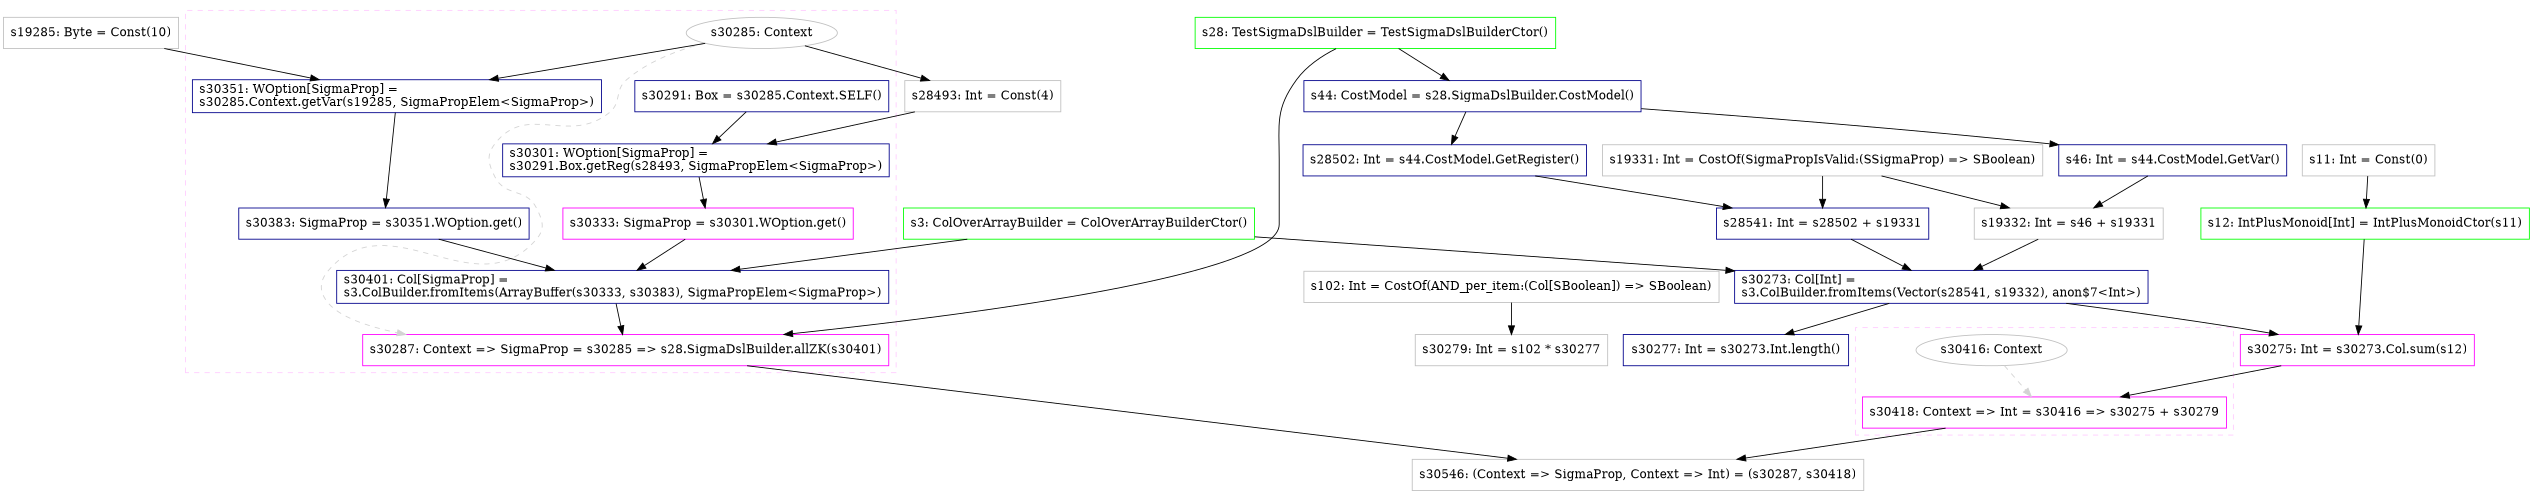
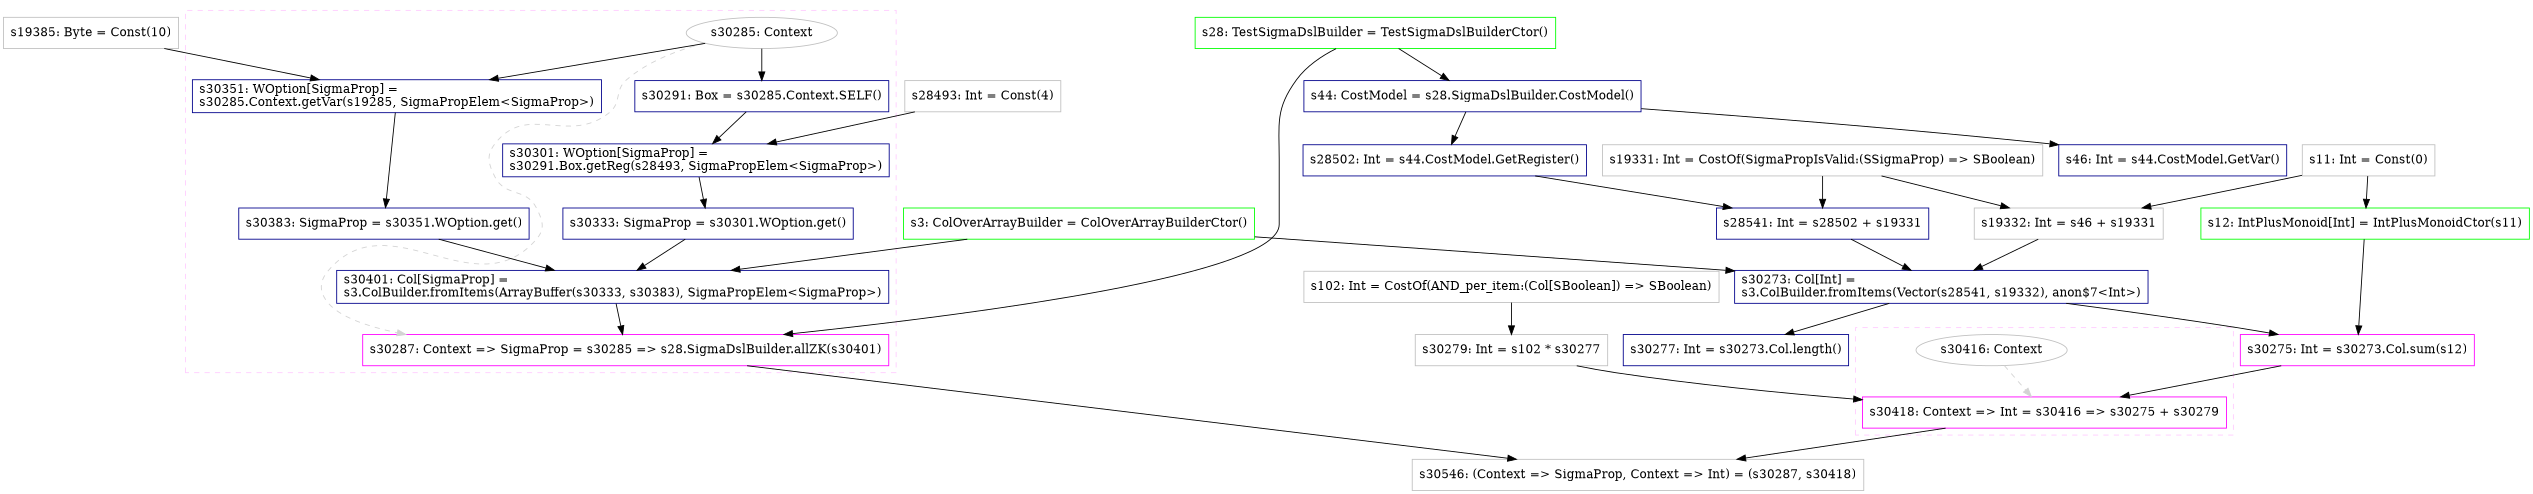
(91, 33) -> (91, 33)
(863, 62) -> (762, 60)
(2125, 190) -> (2226, 191)
(708, 224) -> (708, 224)
(1736, 350) -> (1736, 350)
none -> (1715, 386)
